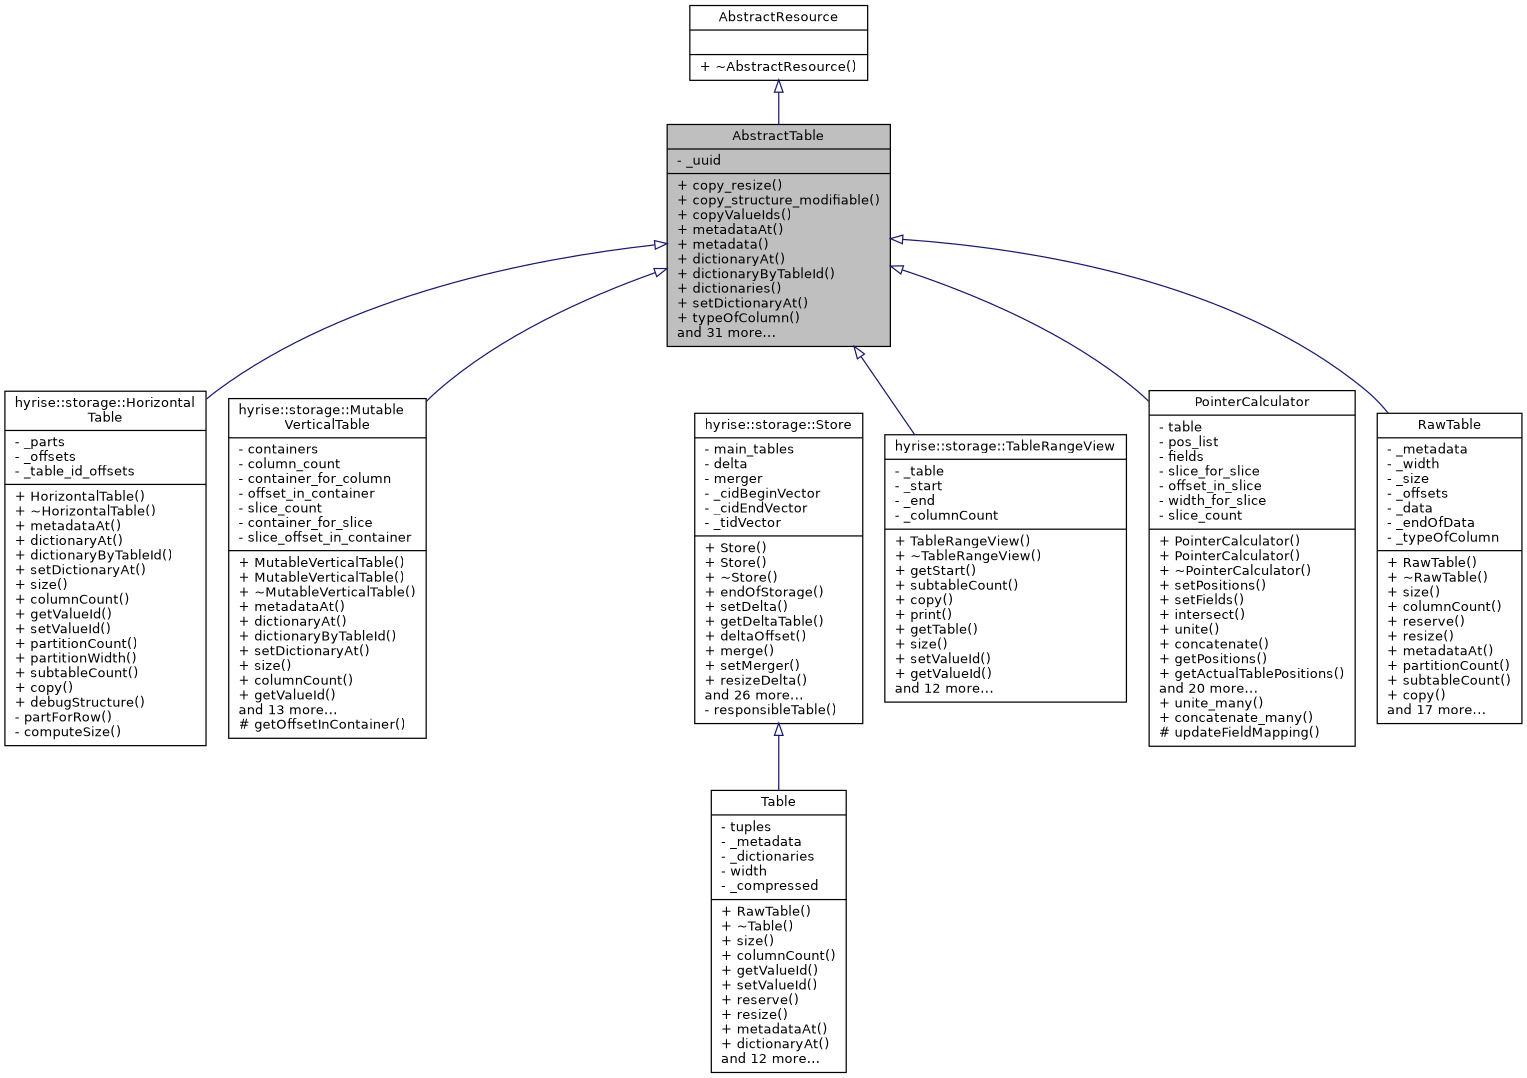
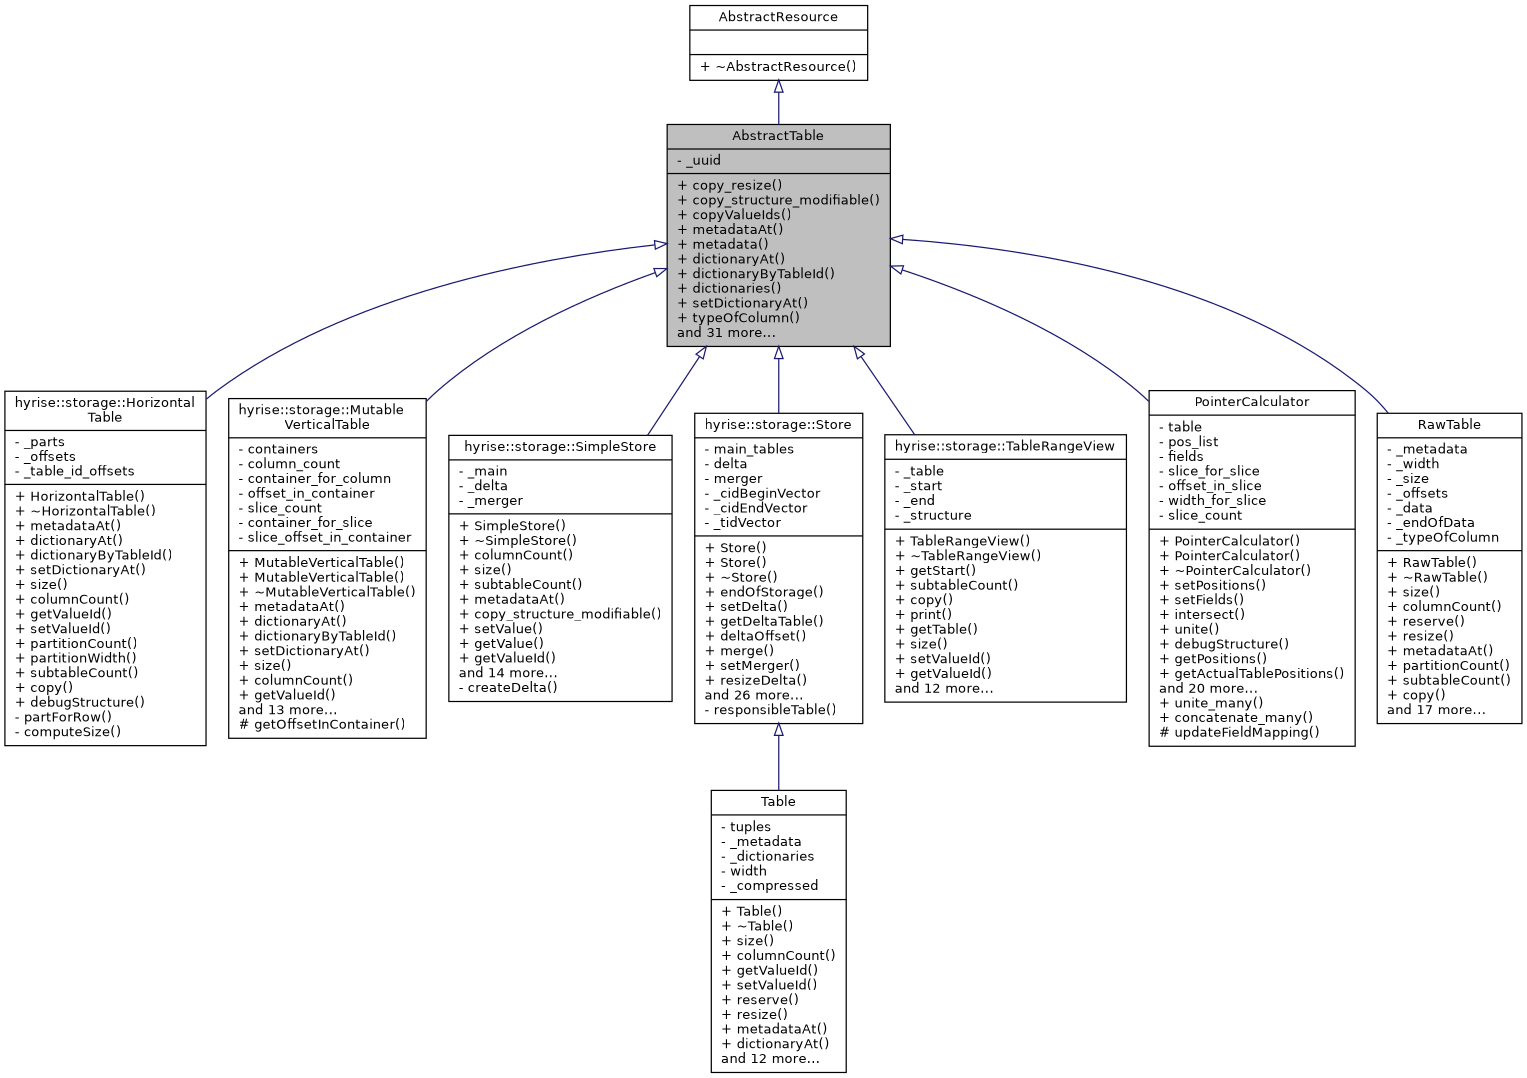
none -> (779, 386)
(947, 516) -> (934, 516)
none -> (560, 568)
(1215, 644) -> (1225, 644)
(766, 912) -> (752, 912)
